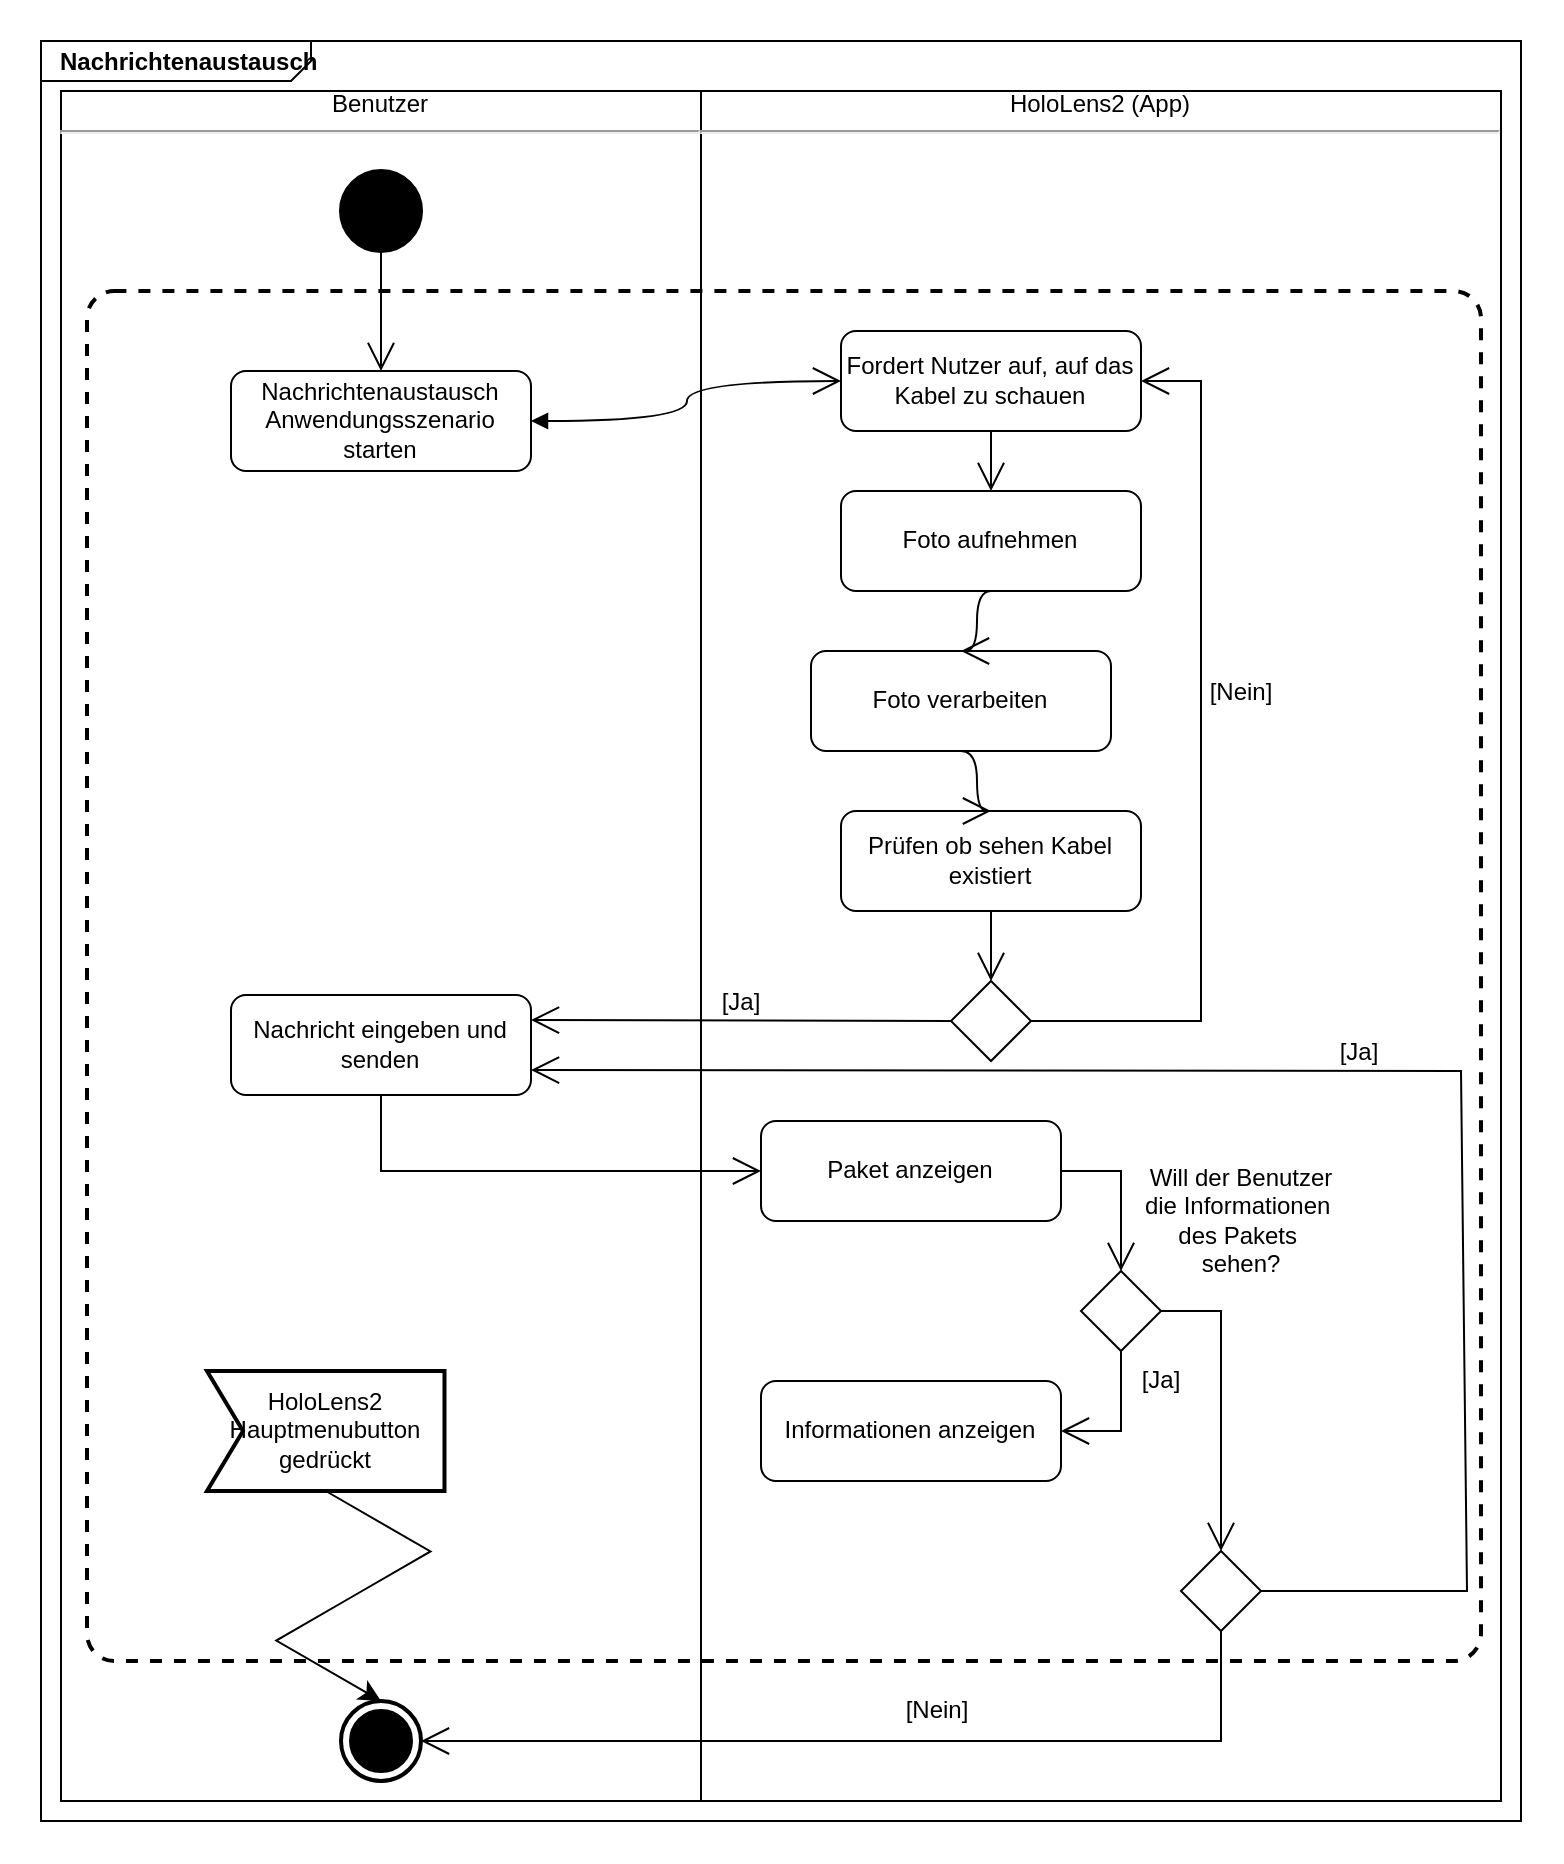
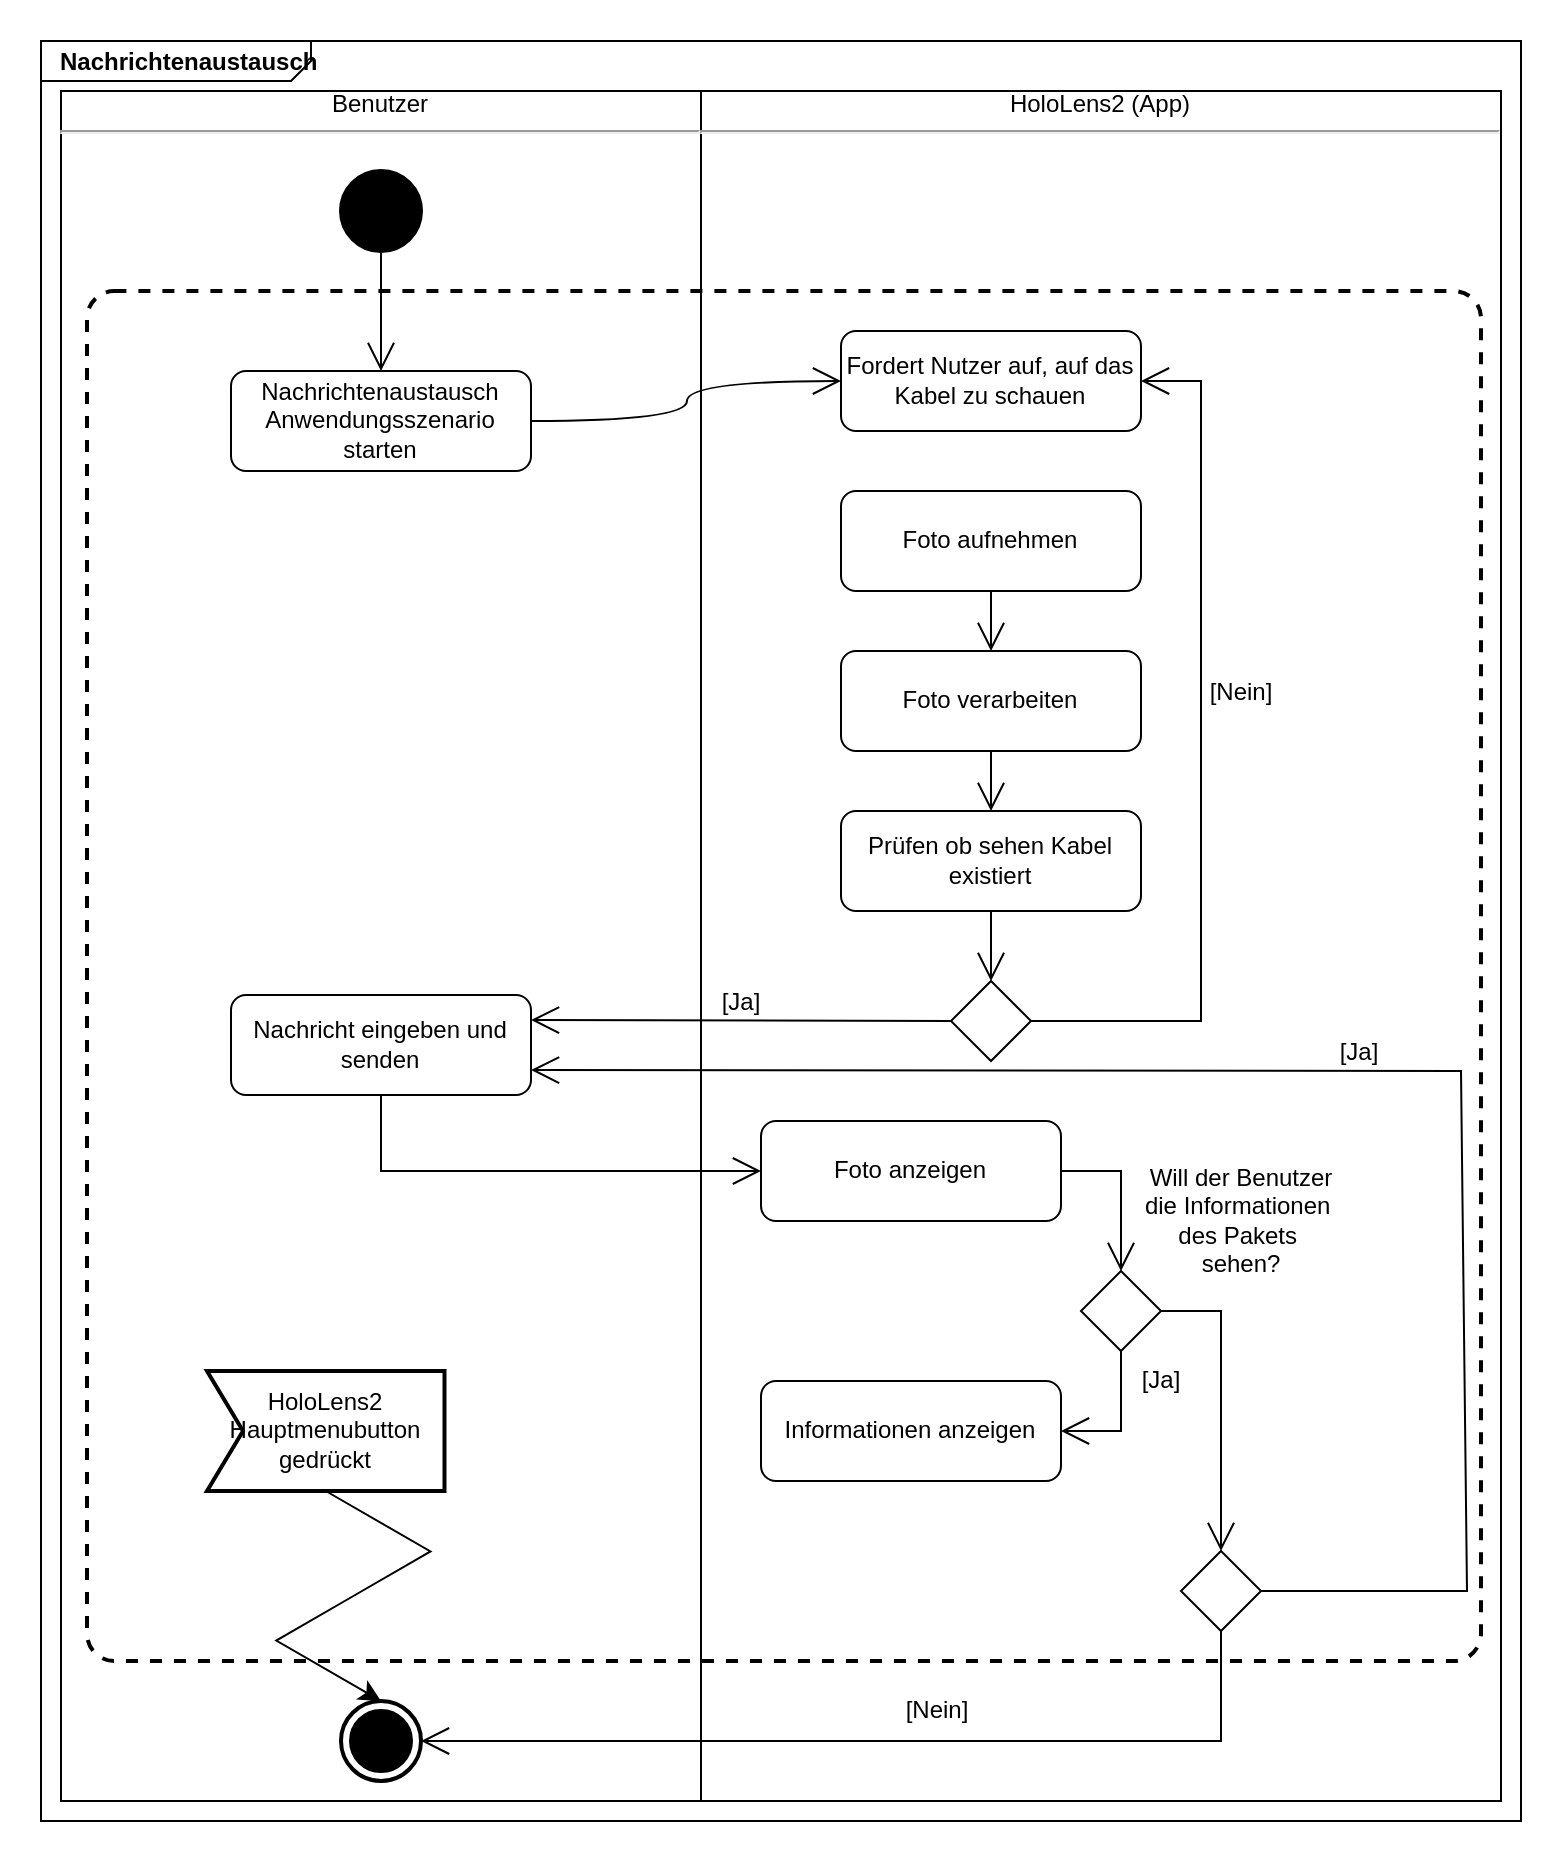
(548, 421) -> (541, 421)
(991, 460) -> none
(961, 701) -> (991, 701)
(911, 1171) -> (911, 1171)
